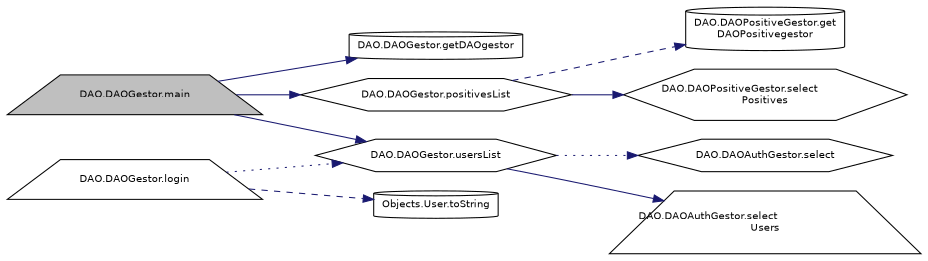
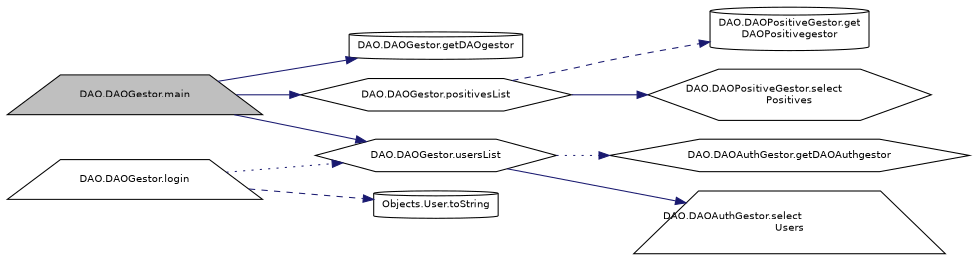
(765, 155) -> (790, 155)
